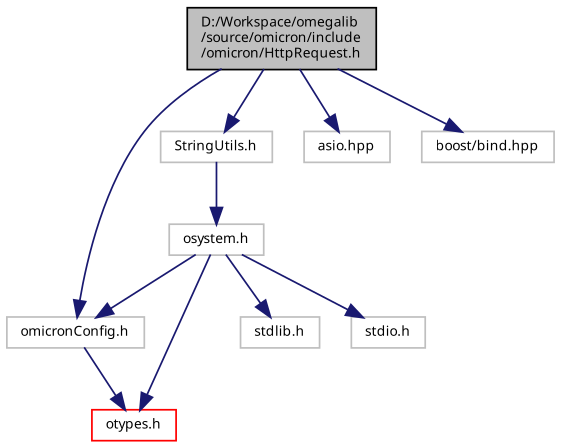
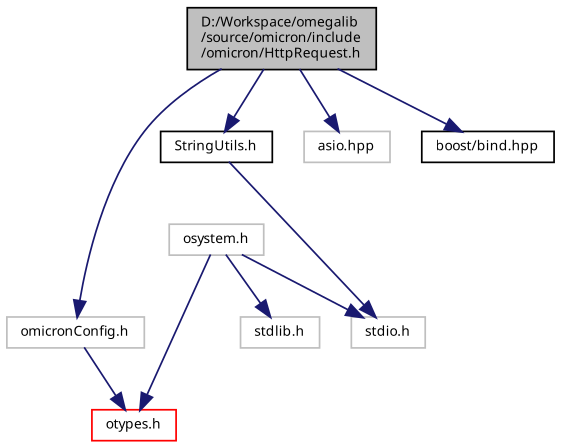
(216, 147) -> (216, 147)
(488, 147) -> (488, 147)
(216, 184) -> (296, 233)
(153, 282) -> none
